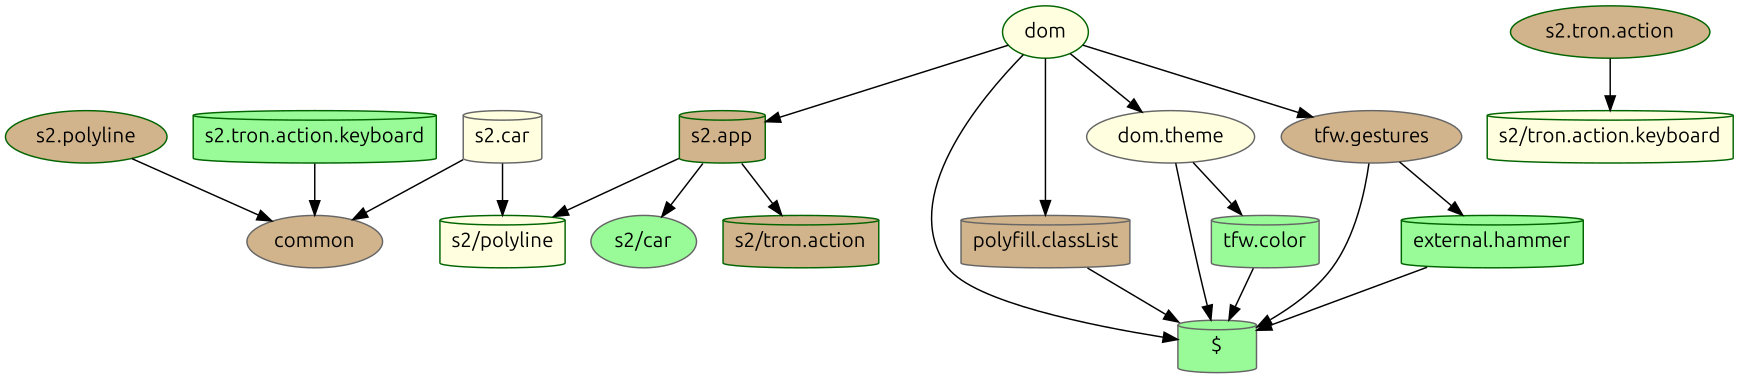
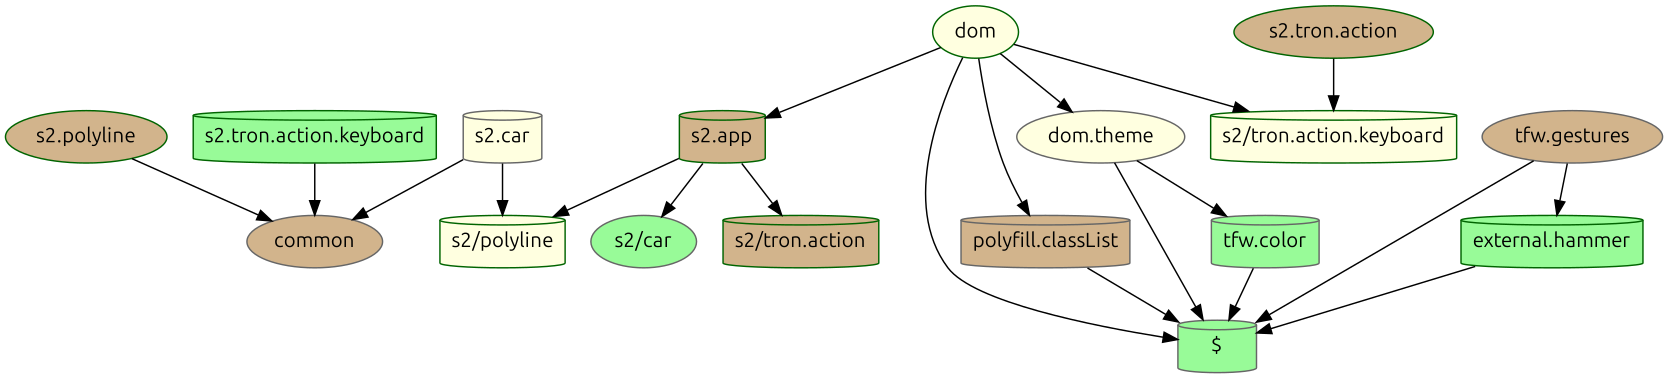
(1191, 79) -> (1124, 76)
